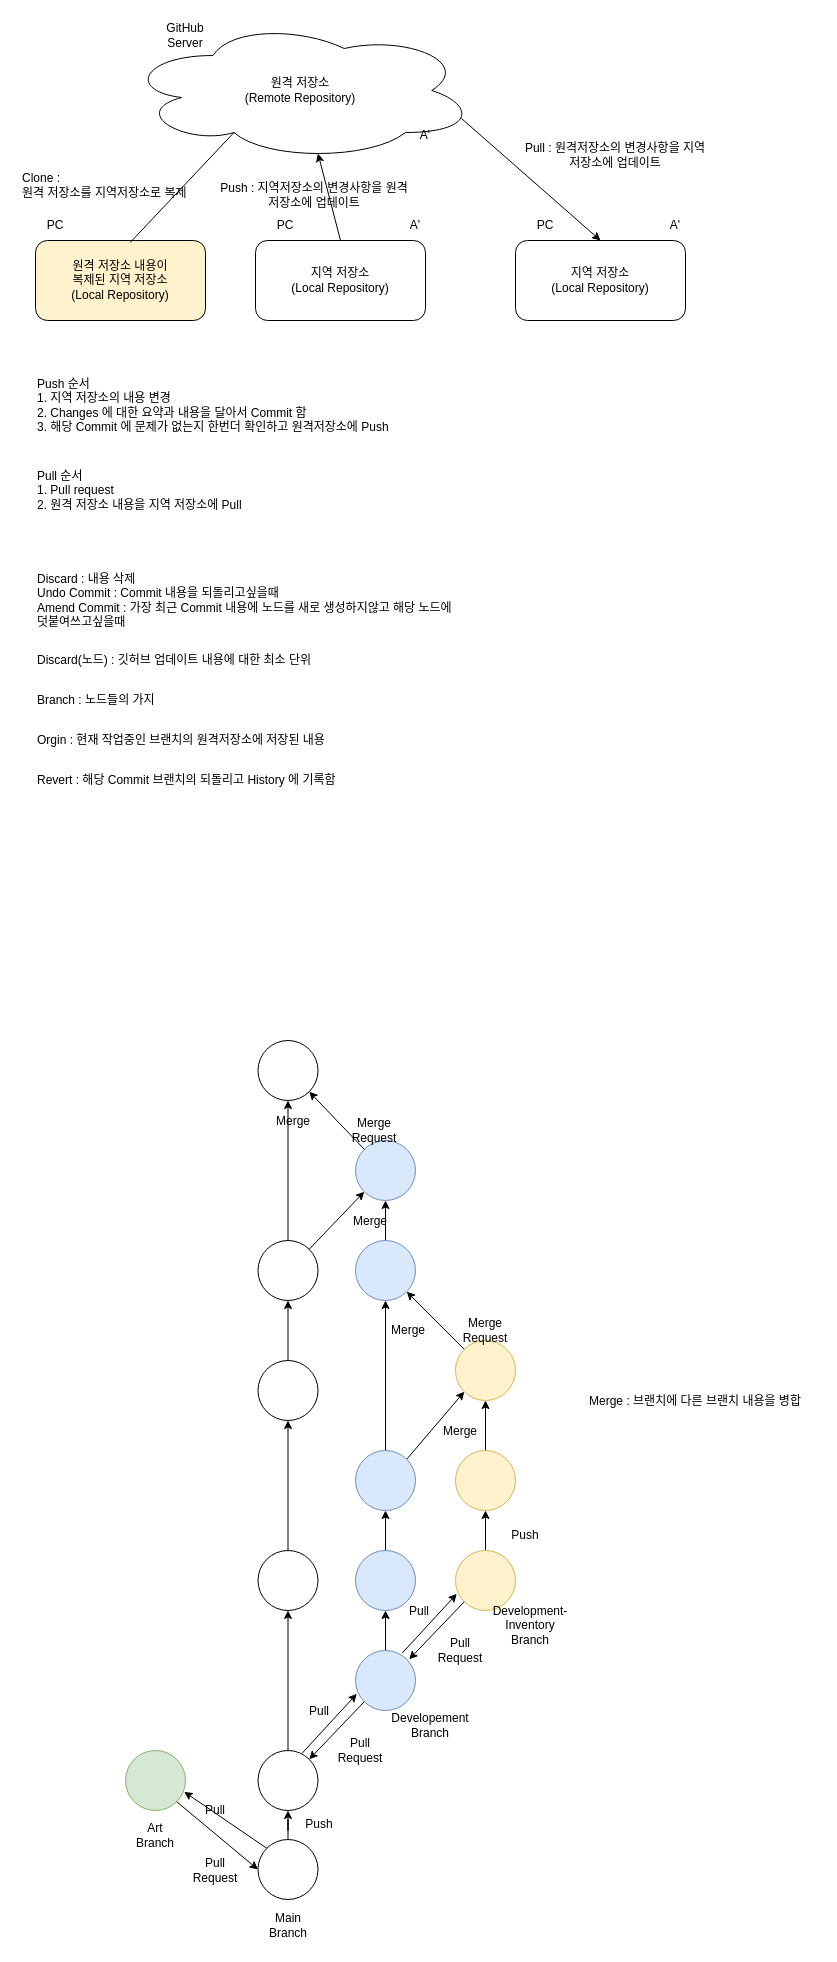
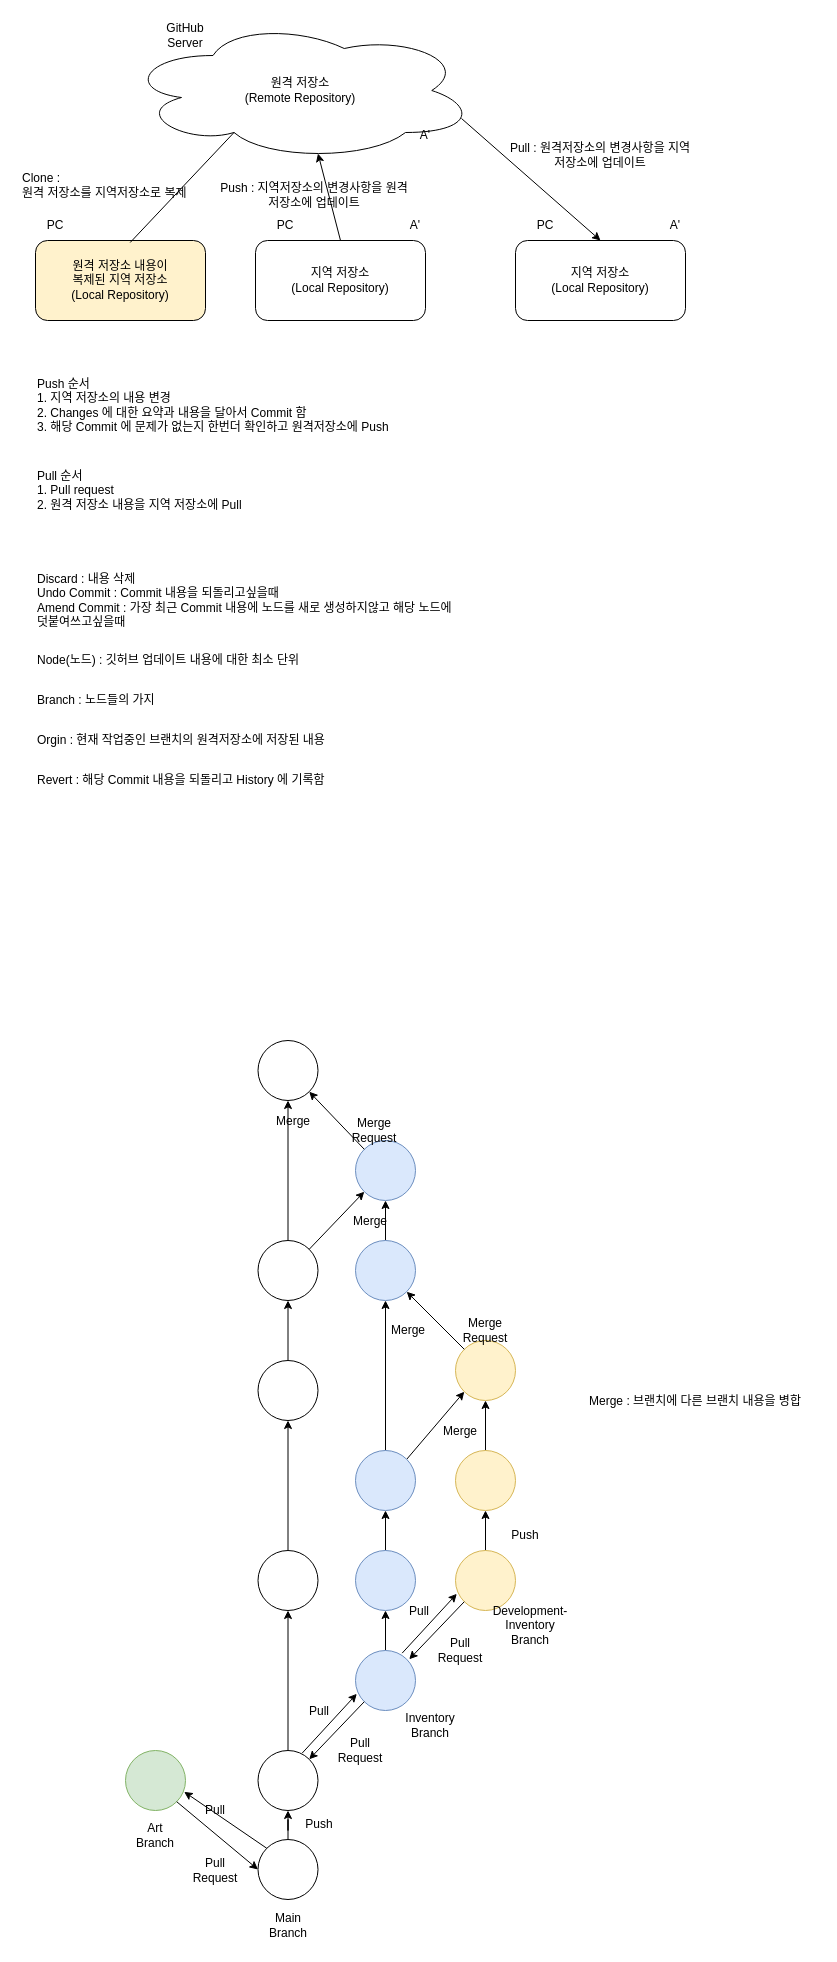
(616, 156) -> (601, 156)
(189, 661) -> (180, 661)
(198, 781) -> (192, 781)
(431, 1726) -> (431, 1726)
